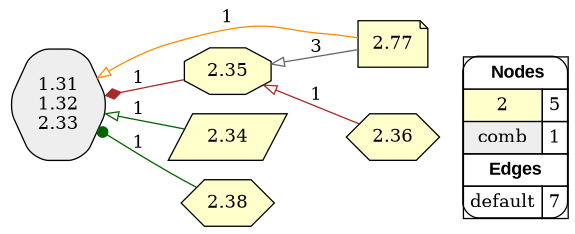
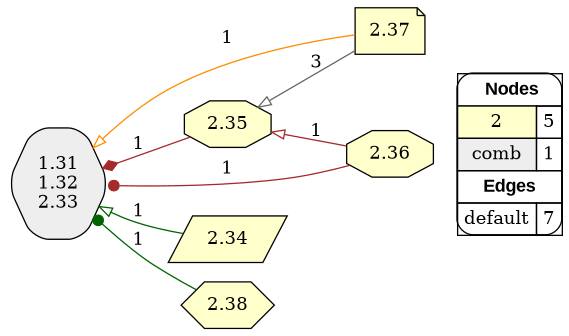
(393, 44) -> (390, 31)
(393, 137) -> (390, 154)
none -> (235, 183)
